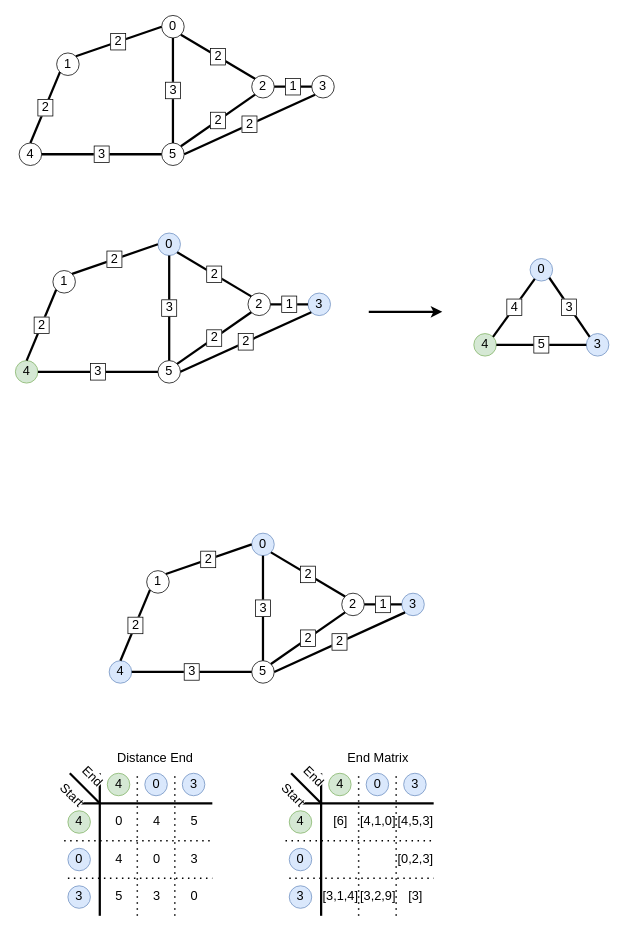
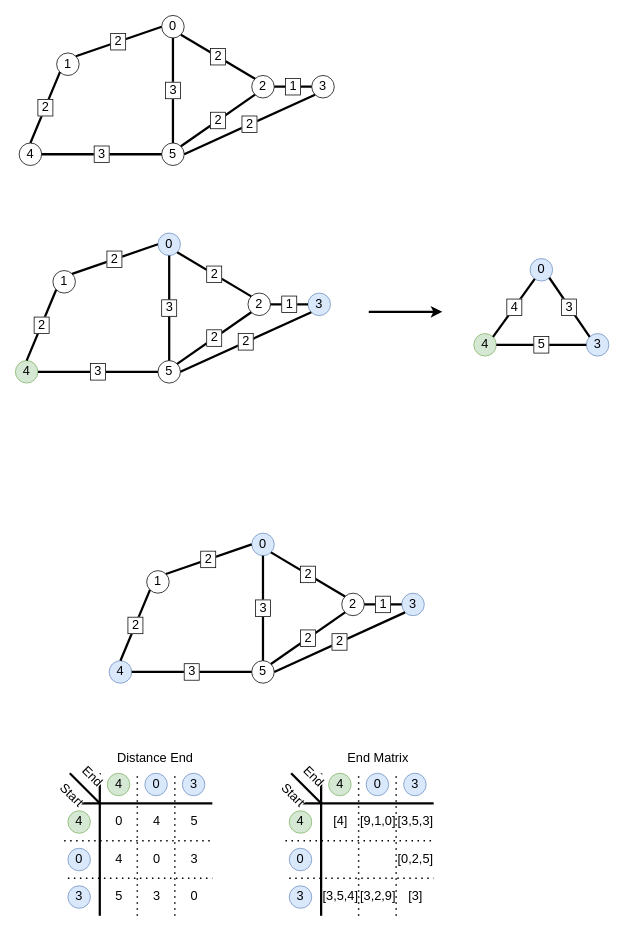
(341, 822) -> (341, 822)
(378, 822) -> (378, 822)
(416, 822) -> (416, 822)
(416, 859) -> (416, 859)
(341, 897) -> (341, 897)
